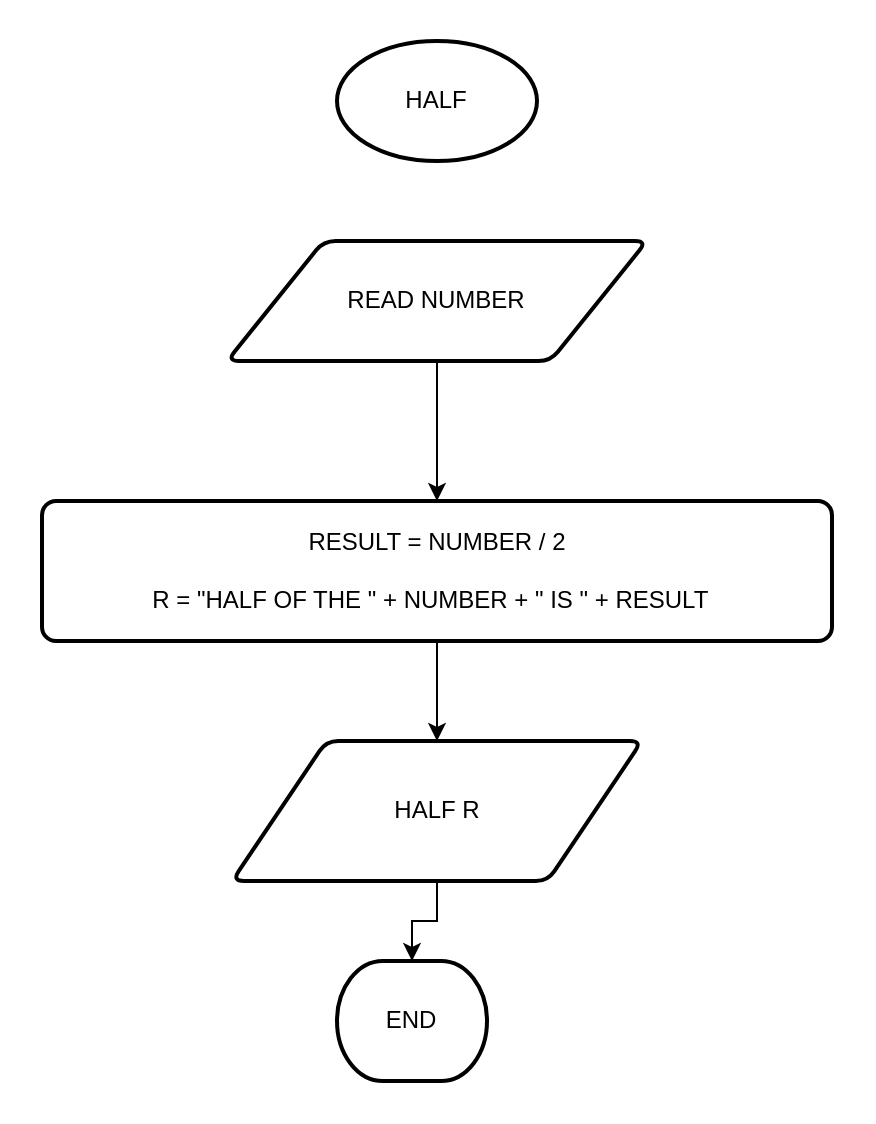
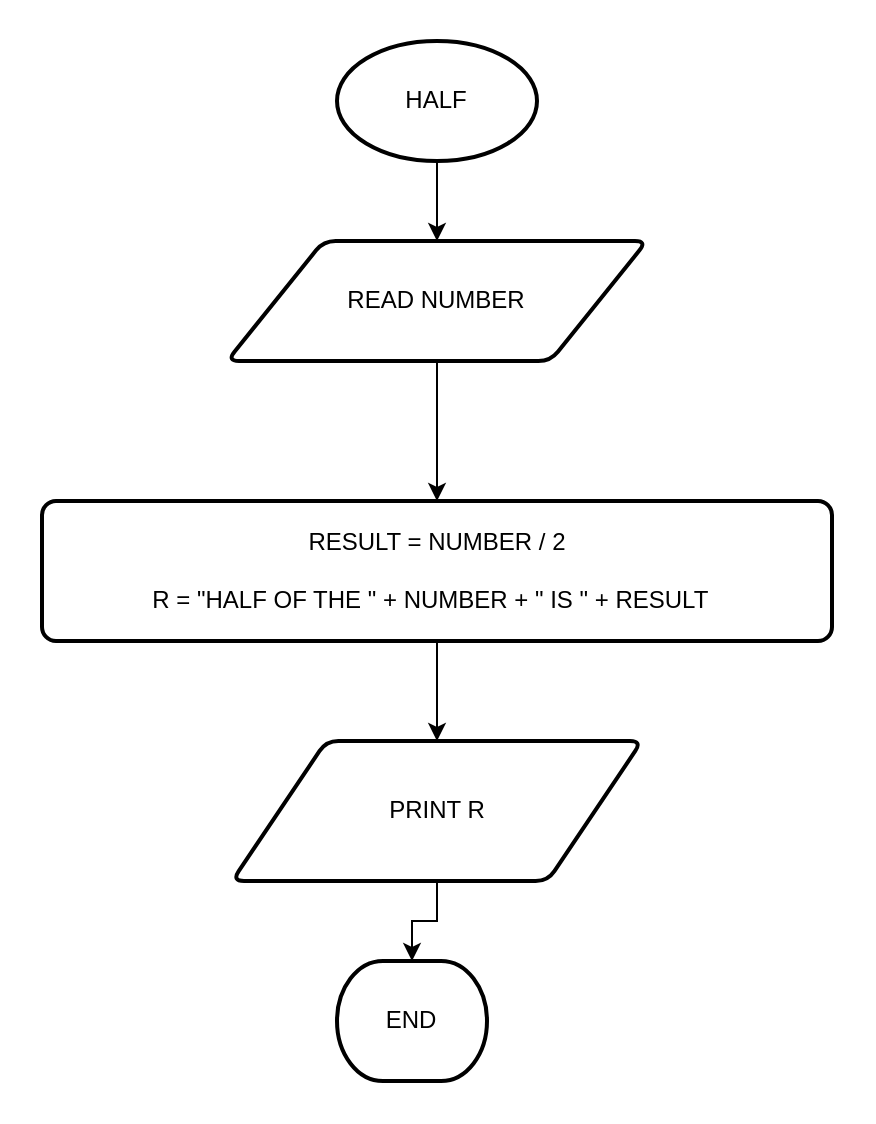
none -> (437, 194)
(438, 811) -> (438, 811)
